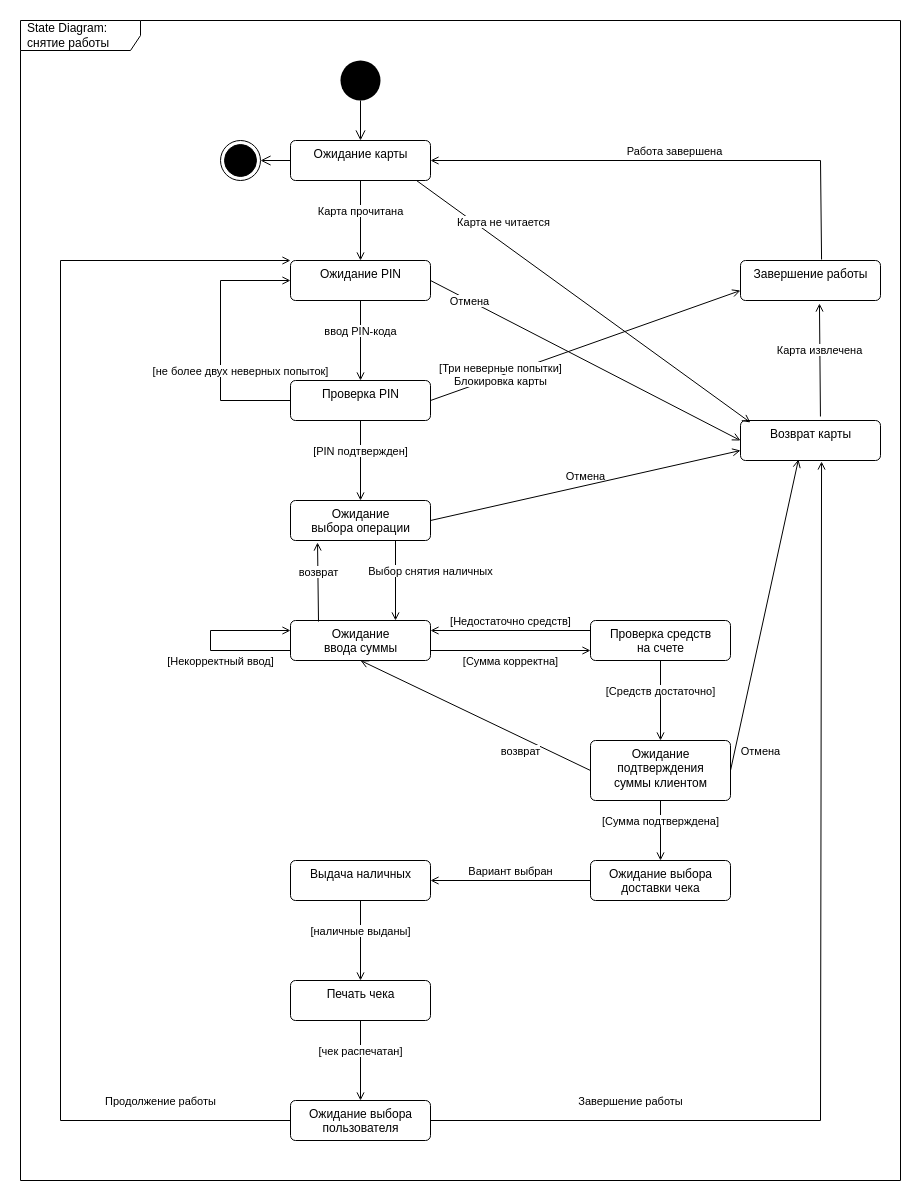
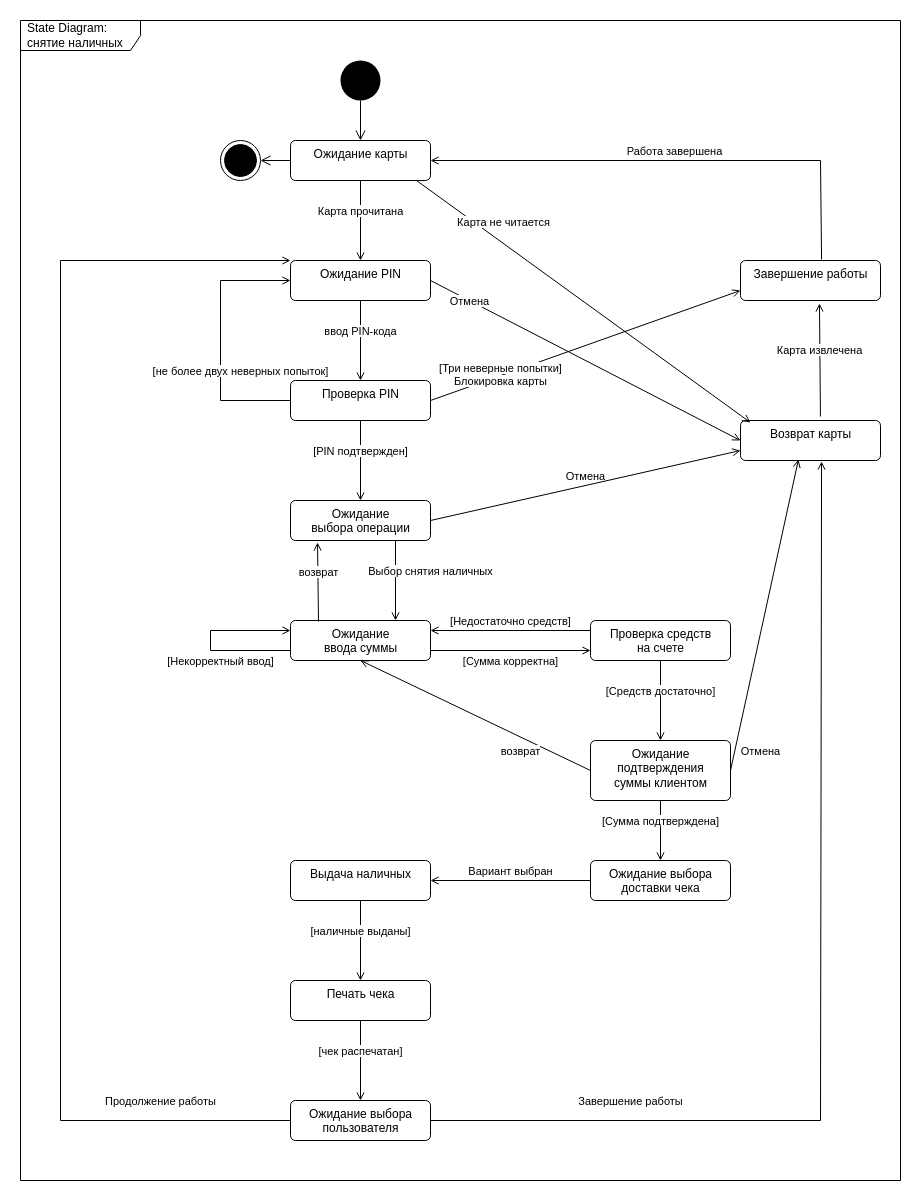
(84, 36) -> (84, 36)
